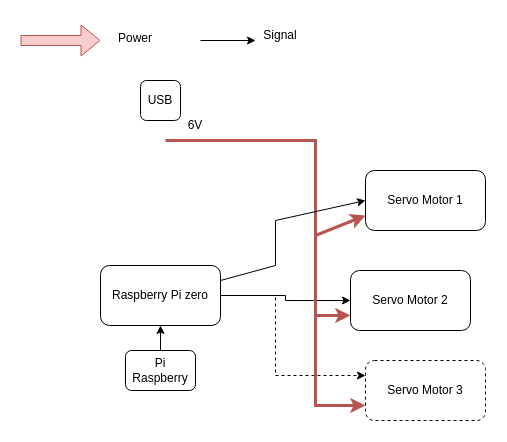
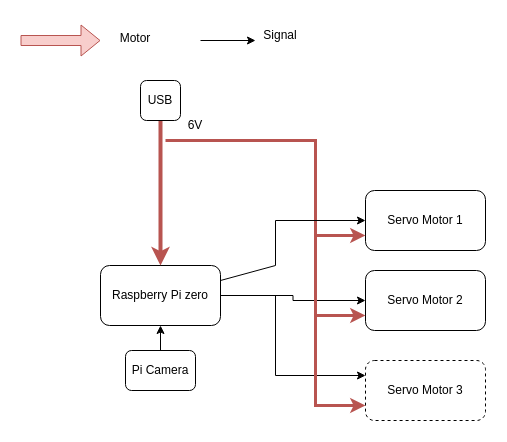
(136, 46) -> (136, 46)
none -> (161, 187)
(426, 201) -> (426, 221)
(411, 301) -> (426, 301)
(161, 371) -> (161, 371)
(278, 376) -> (278, 376)
